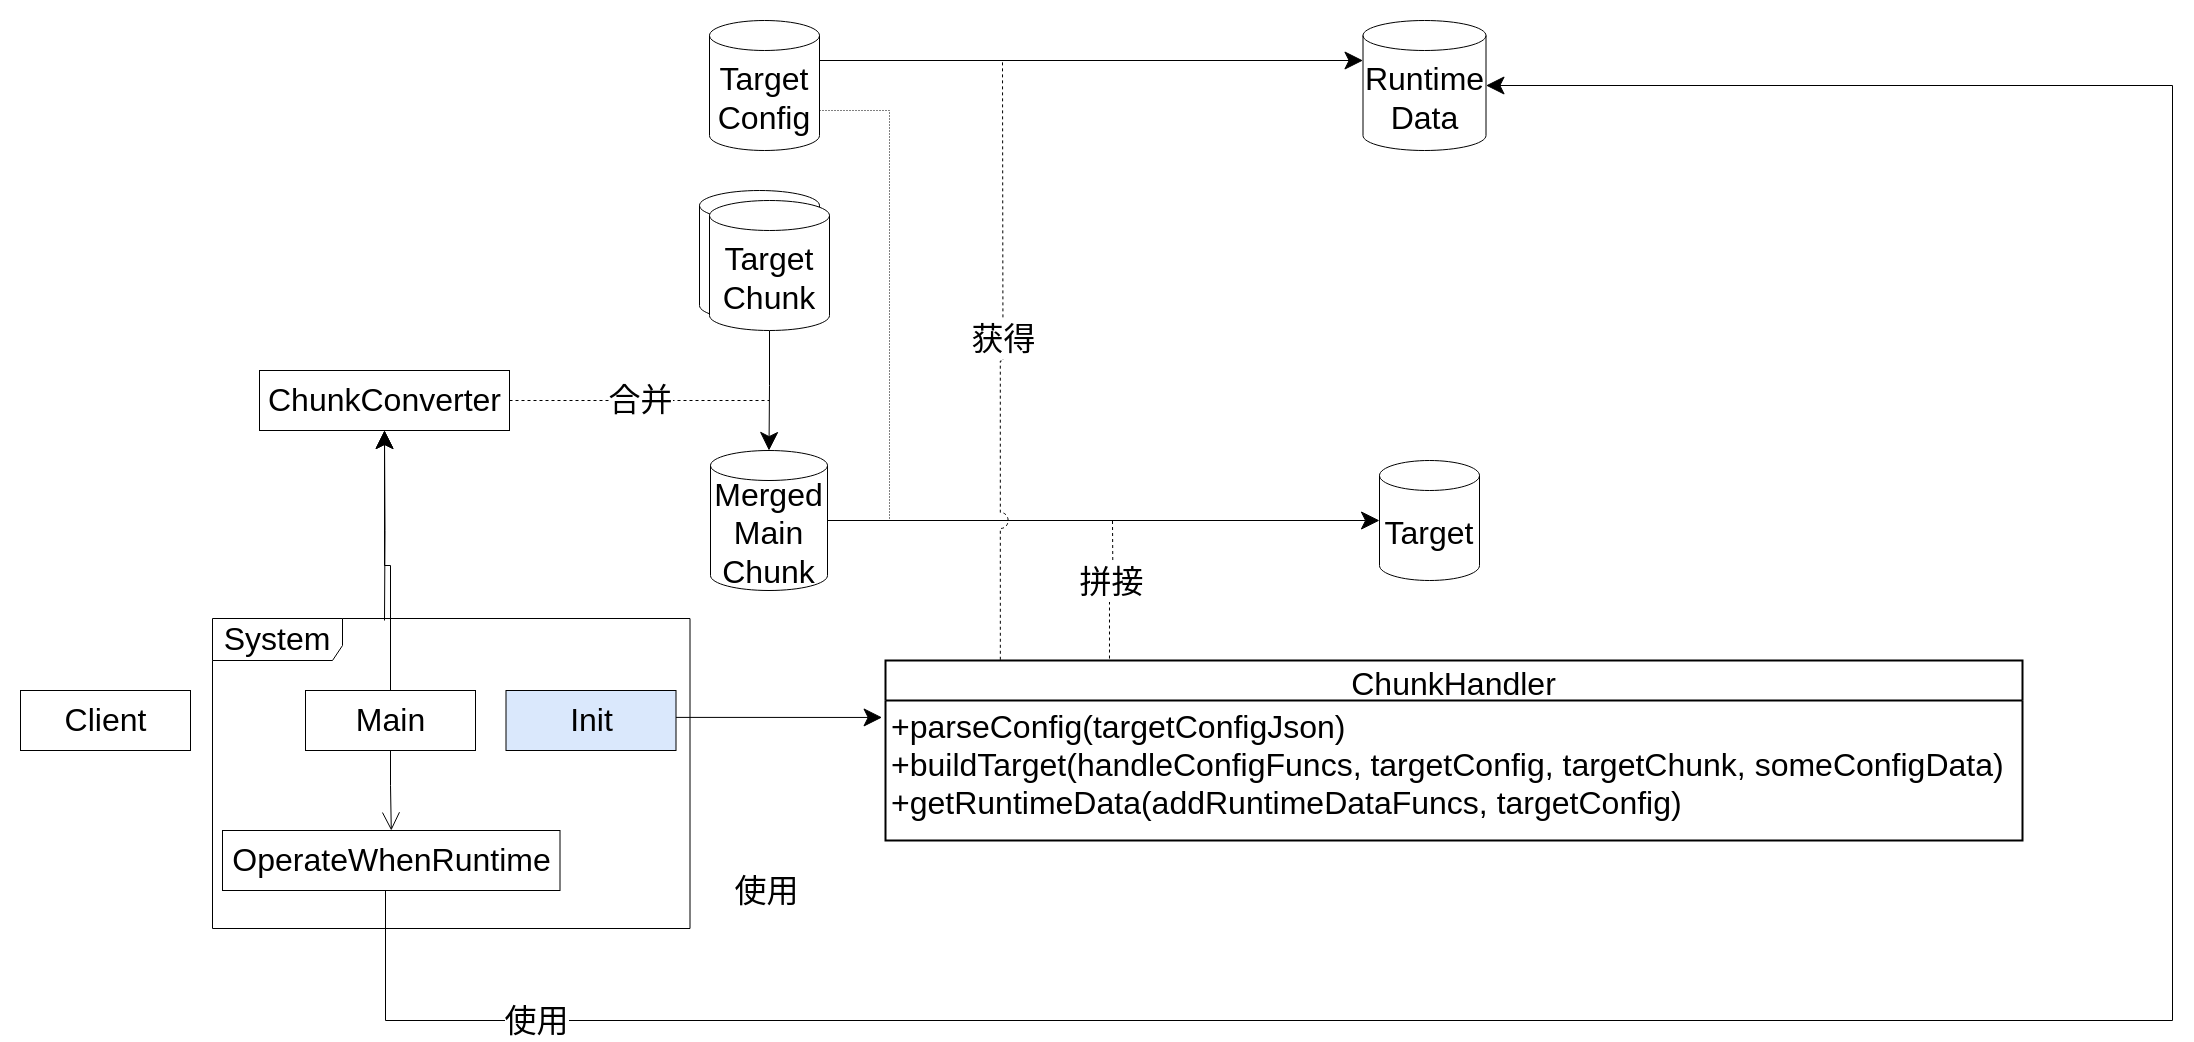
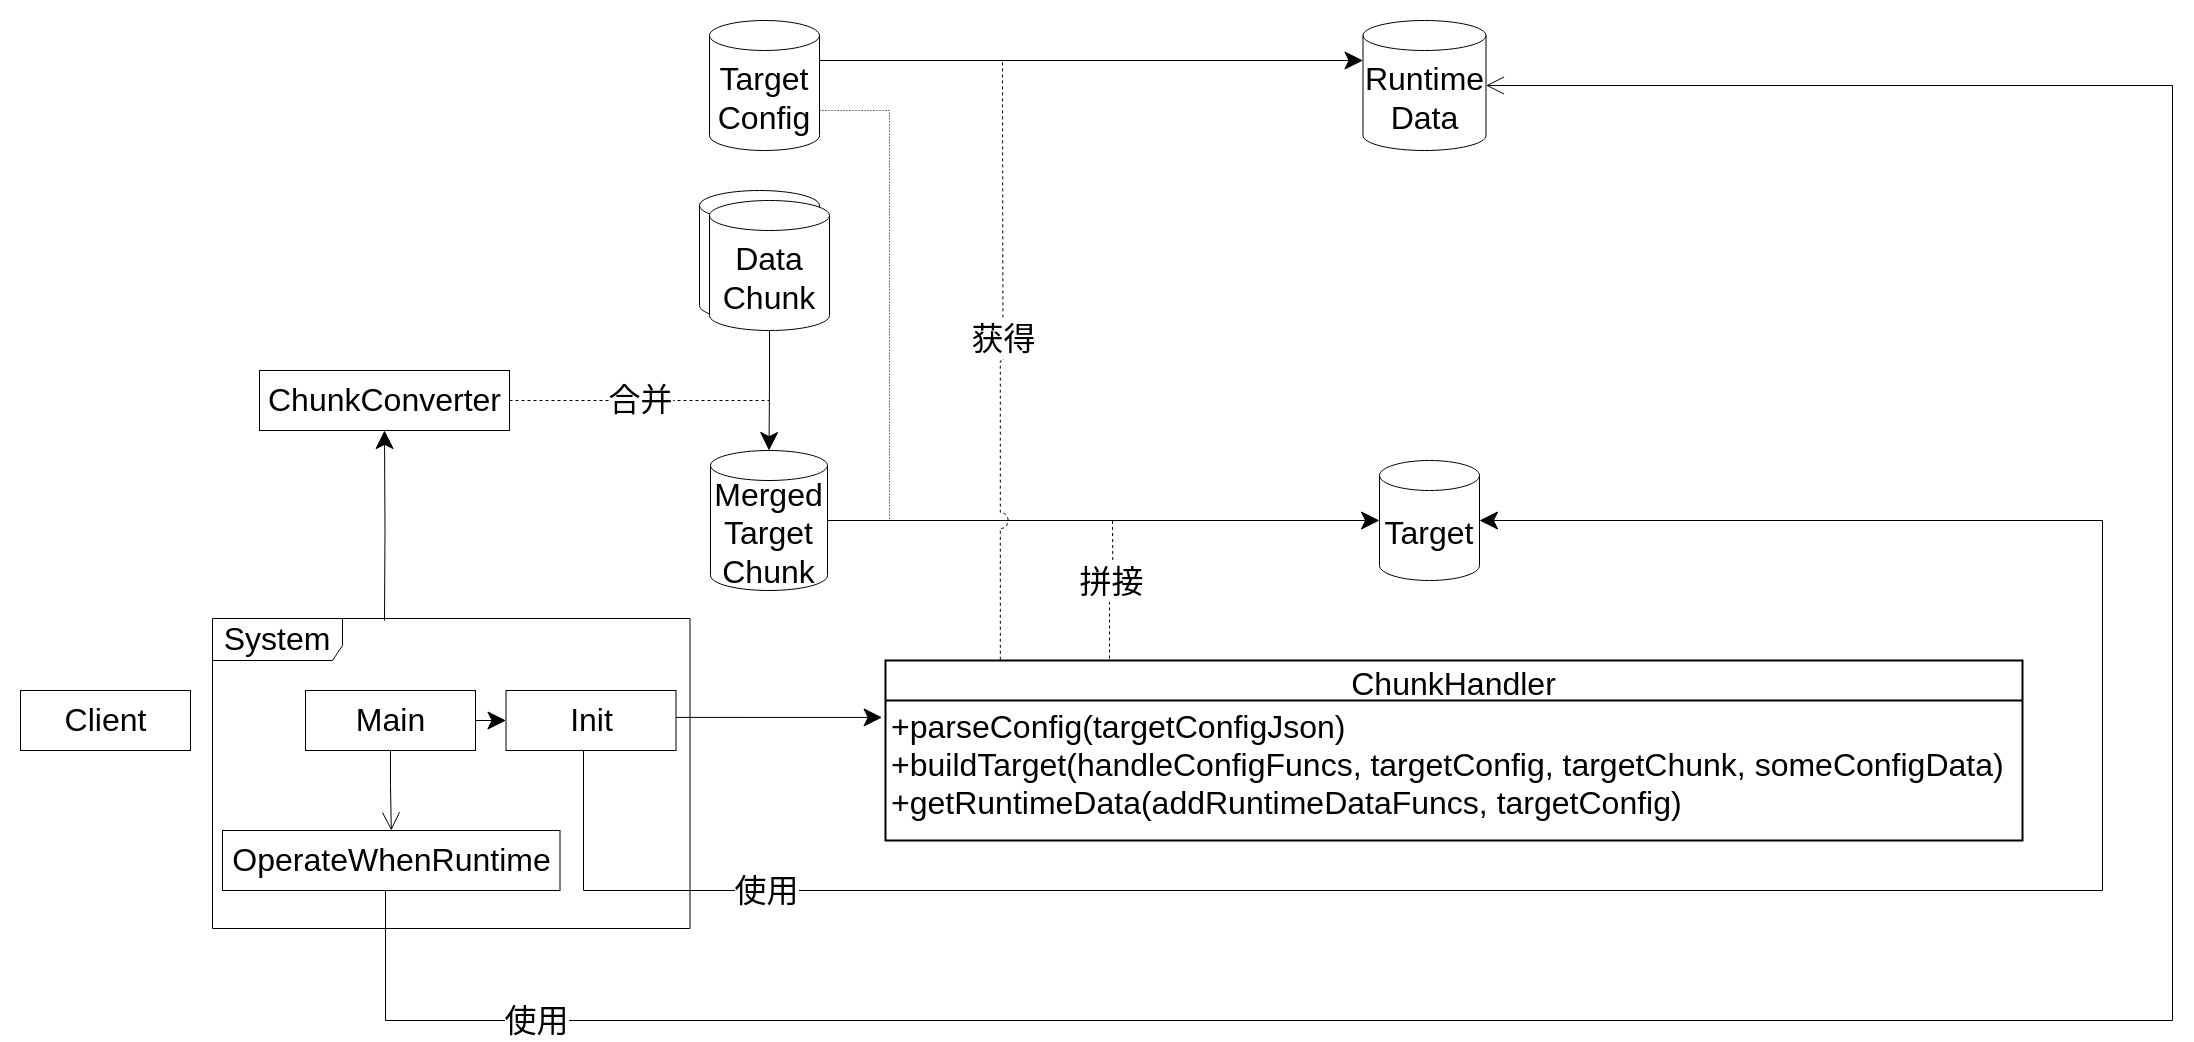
(1502, 86) -> (1496, 86)
(770, 279) -> (770, 279)
(769, 534) -> (769, 534)
(391, 627) -> (488, 721)
(591, 721) -> (591, 721)
none -> (1940, 891)
